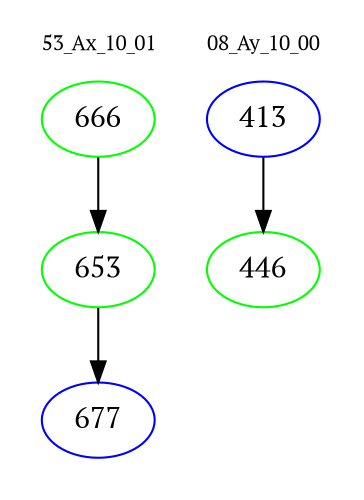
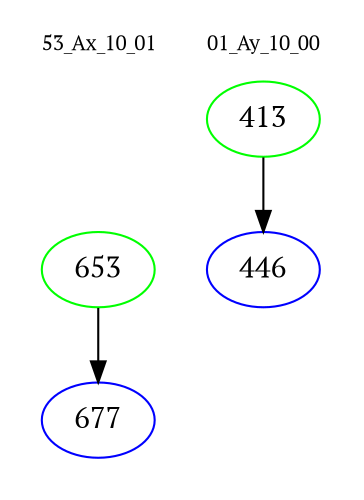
(264, 45) -> (264, 45)
(98, 119) -> none
(263, 119) -> (263, 119)
(263, 270) -> (263, 270)
